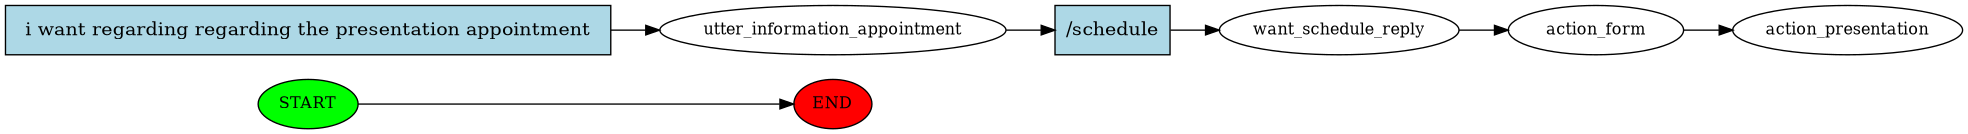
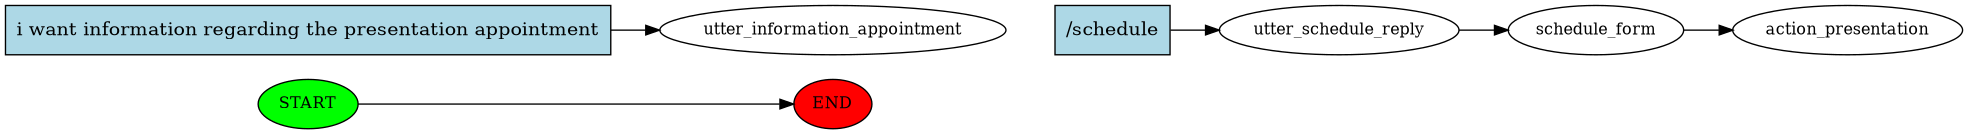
(308, 30) -> (308, 30)
(1024, 30) -> none
(1339, 30) -> (1339, 30)
(1596, 30) -> (1596, 30)
